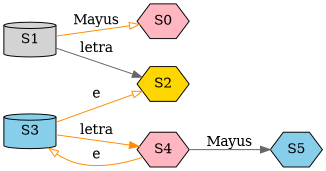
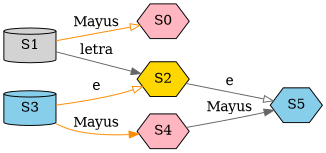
none -> (225, 91)
(97, 131) -> (97, 123)
(99, 166) -> none
